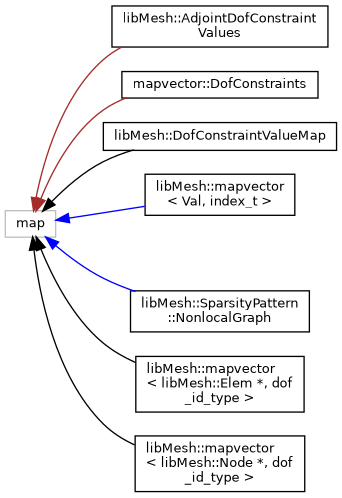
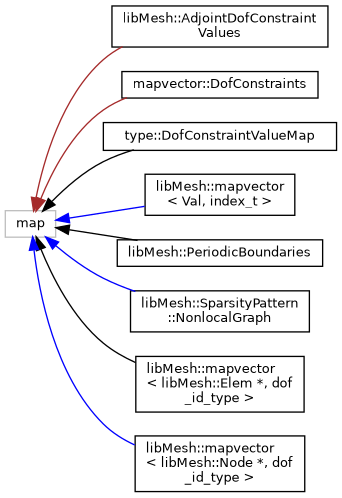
(220, 136) -> (220, 136)
none -> (220, 253)
(62, 360) -> (62, 360)
